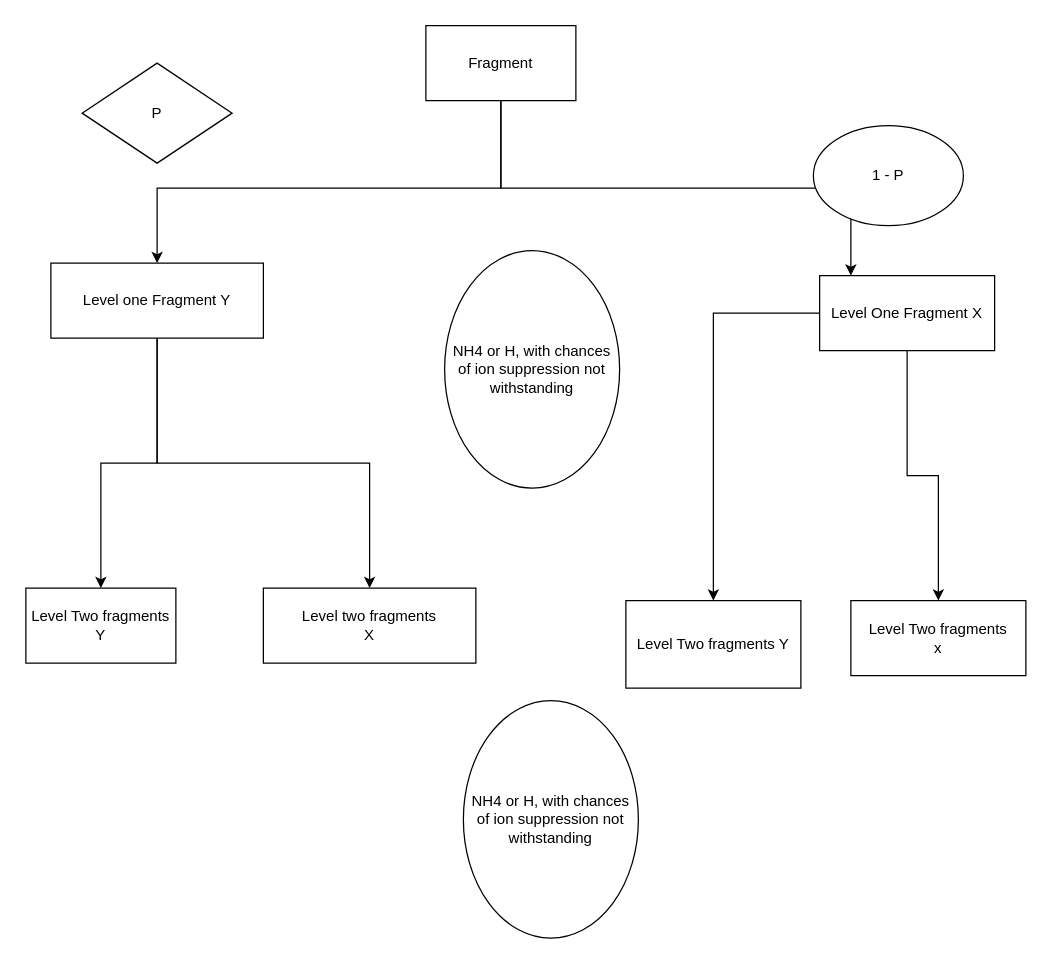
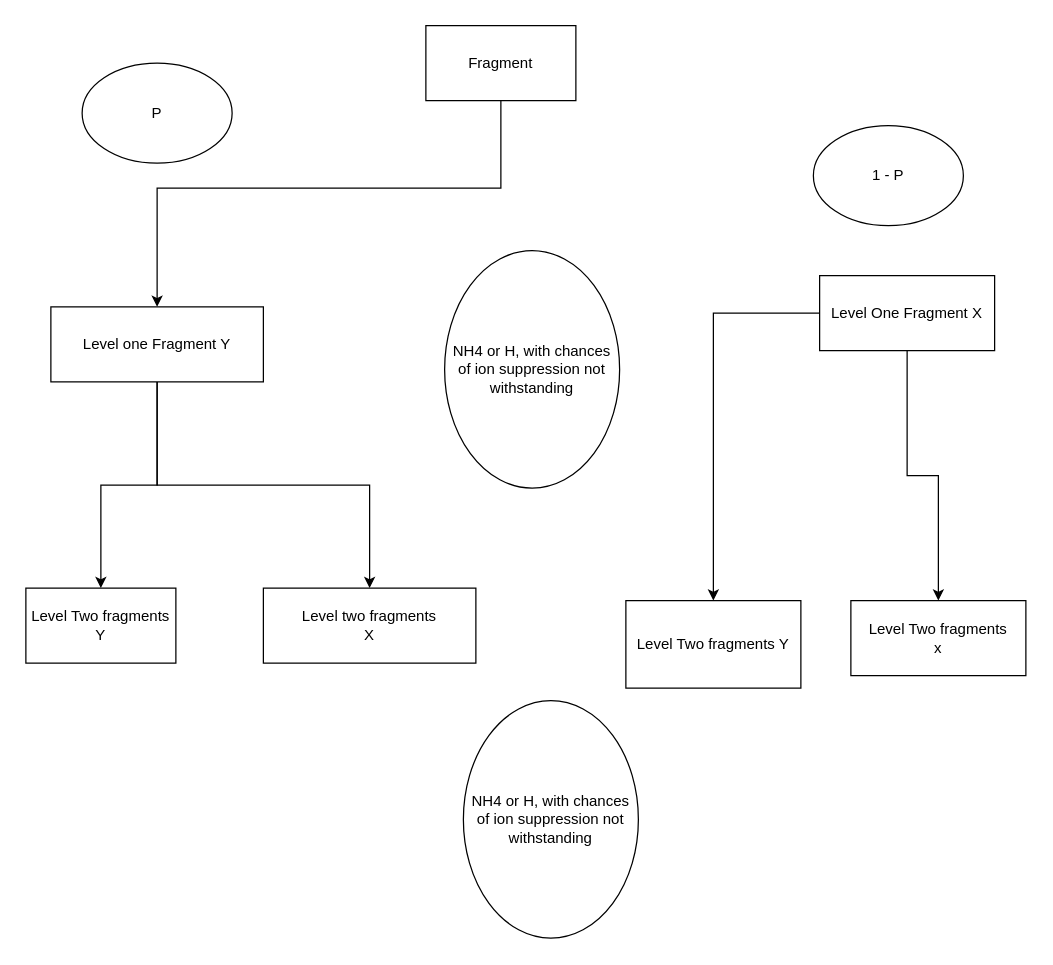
(157, 113) -> (157, 113)
(659, 188) -> none
(157, 301) -> (157, 344)
